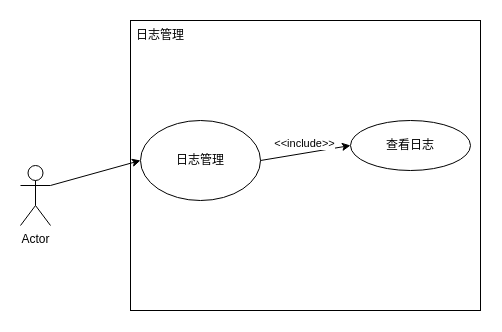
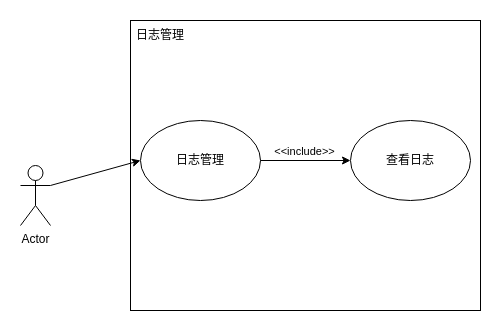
(411, 146) -> (411, 161)
